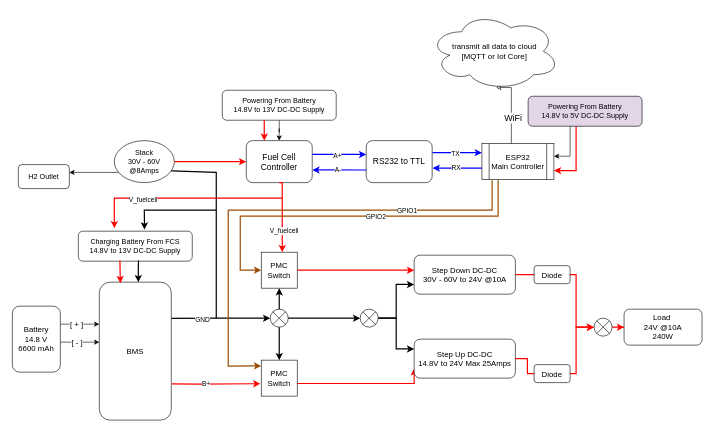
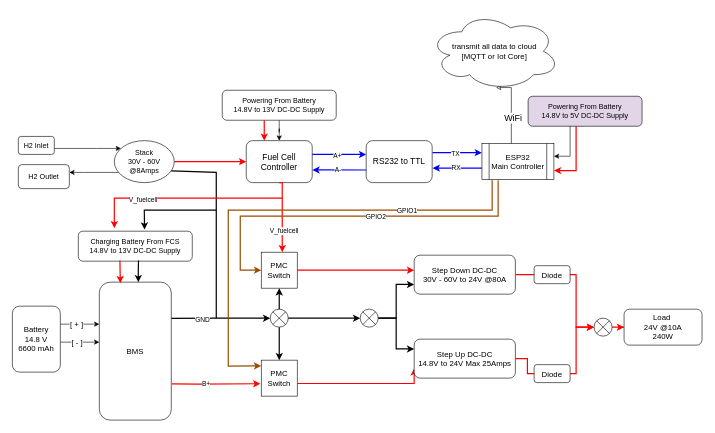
none -> (36, 146)
none -> (85, 149)
(465, 275) -> (465, 275)
